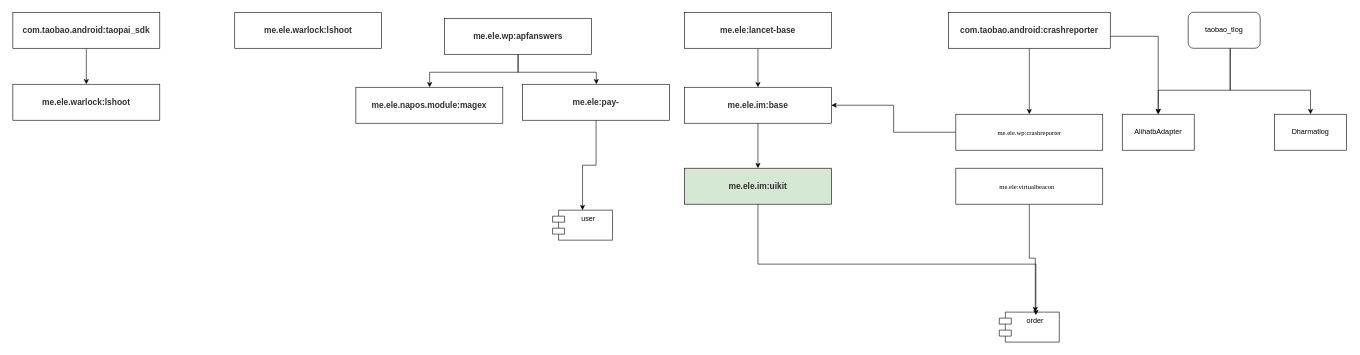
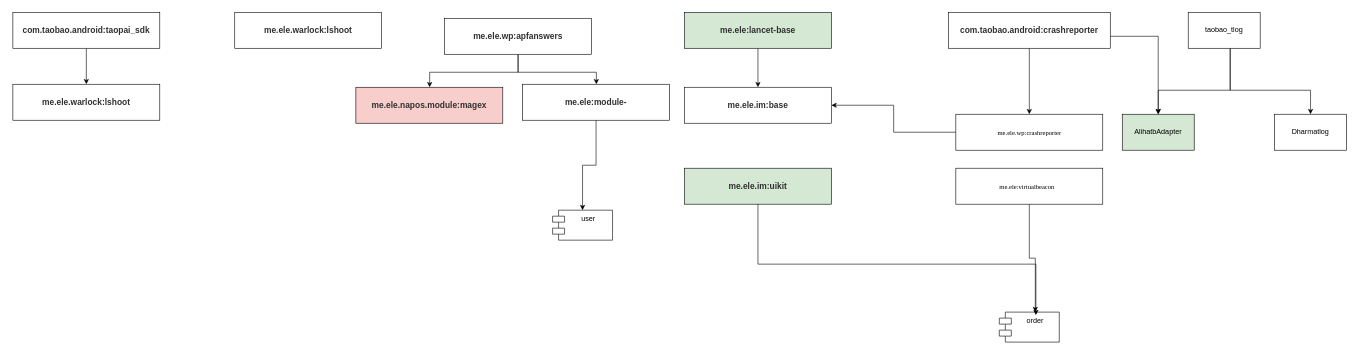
(758, 30) -> (758, 30)
(1224, 30) -> (1224, 30)
(596, 102) -> (596, 102)
(429, 105) -> (429, 105)
(1158, 132) -> (1158, 132)
(758, 162) -> none
